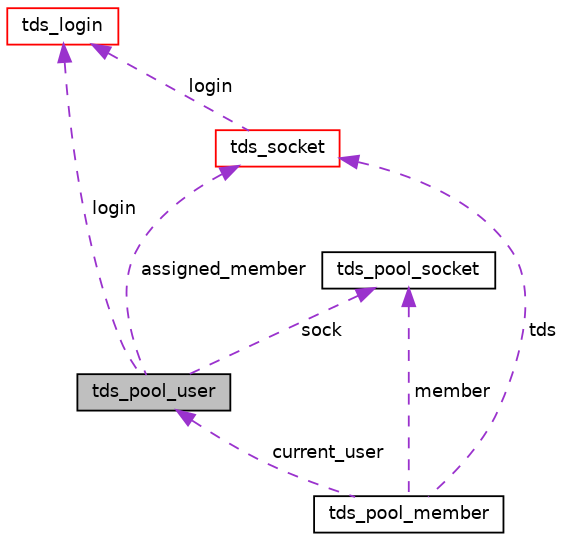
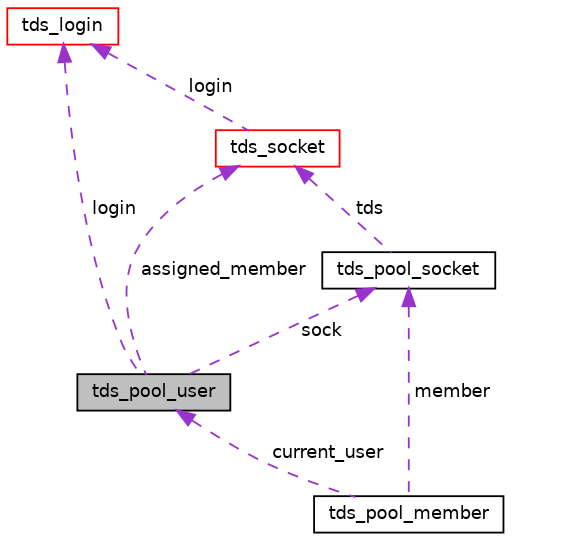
(525, 297) -> (350, 216)
